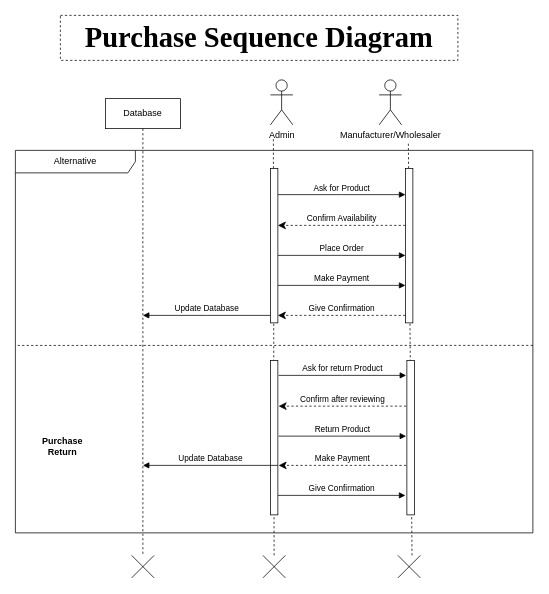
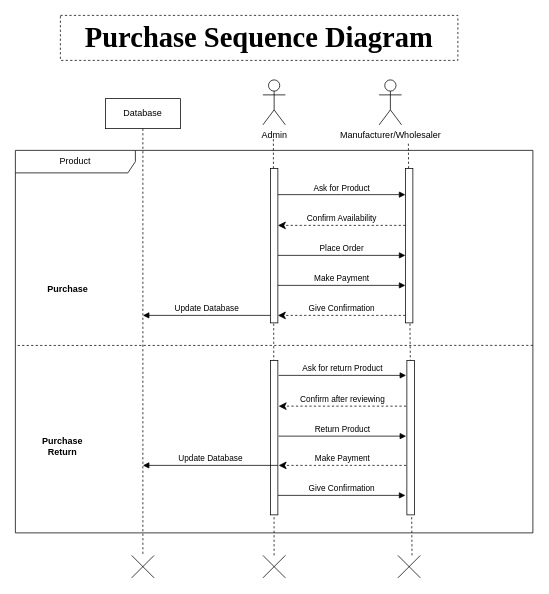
(282, 102) -> (274, 102)
(75, 162) -> (75, 162)
none -> (68, 289)
